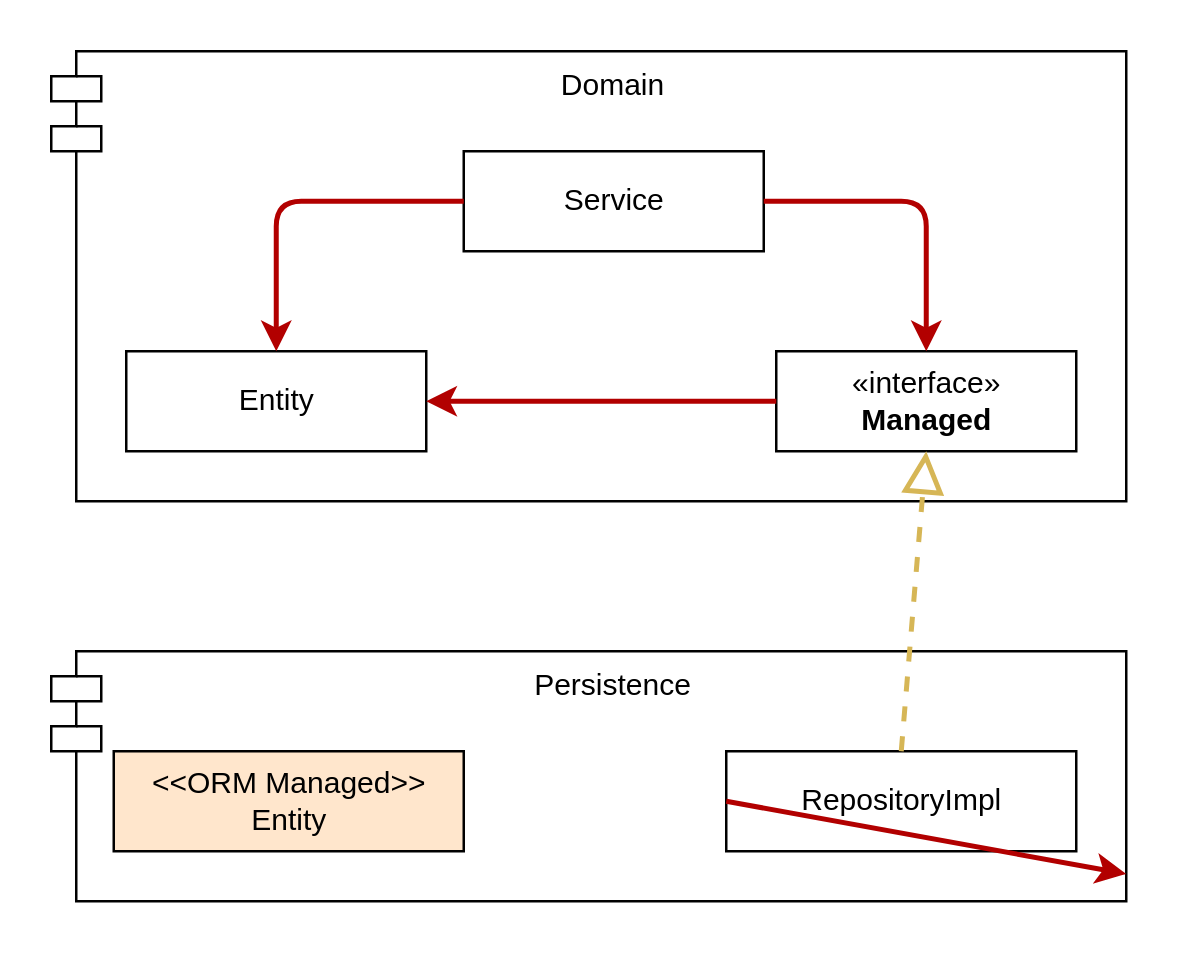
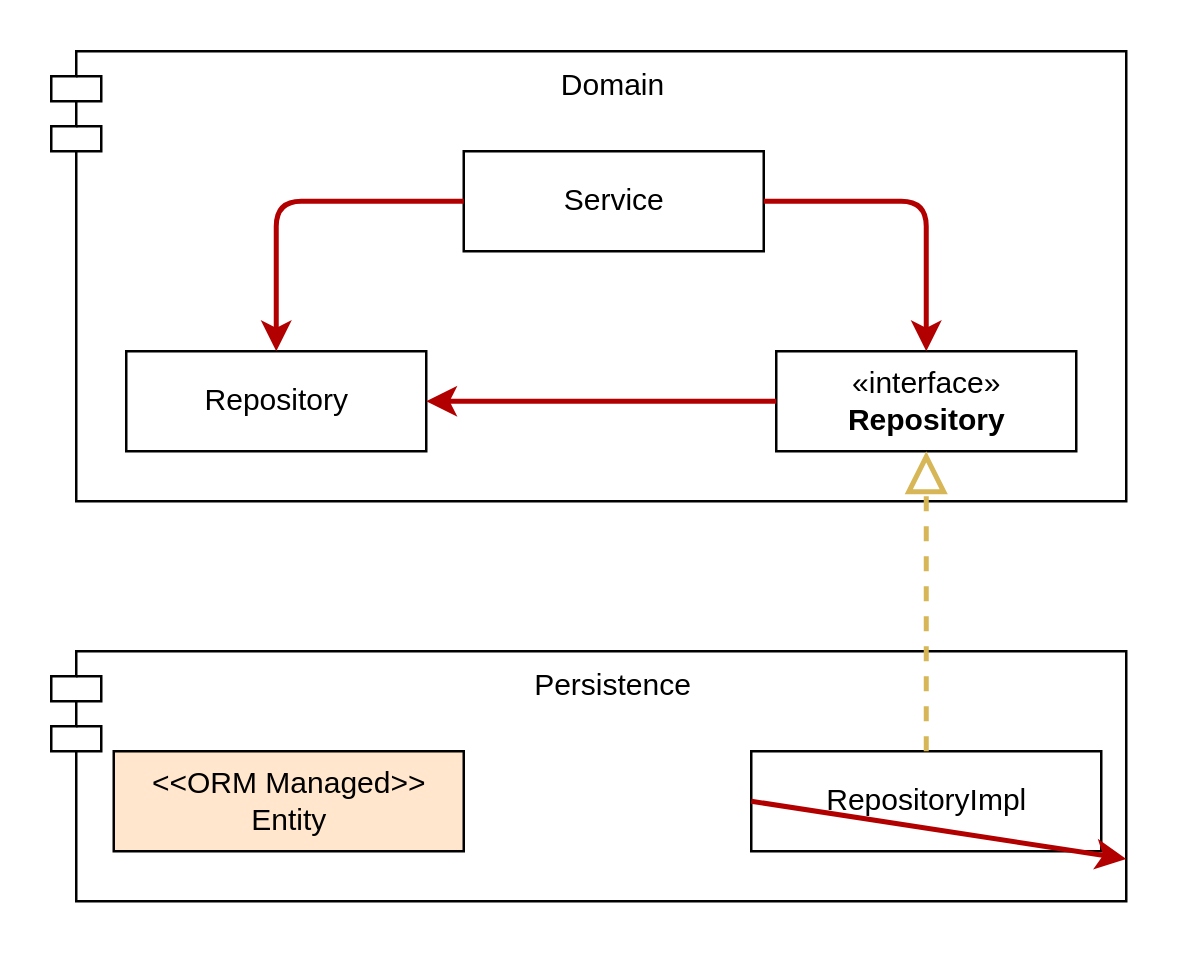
(278, 401) -> (278, 401)
(928, 401) -> (928, 401)
(901, 801) -> (926, 801)
